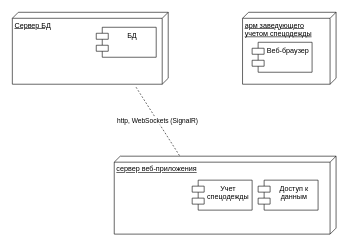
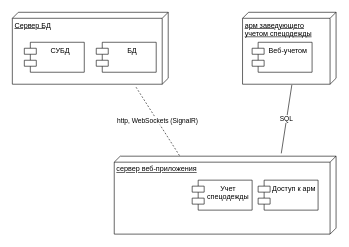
(126, 42) -> (126, 57)
(288, 51) -> (288, 51)
none -> (54, 57)
none -> (287, 120)
(294, 193) -> (294, 189)
